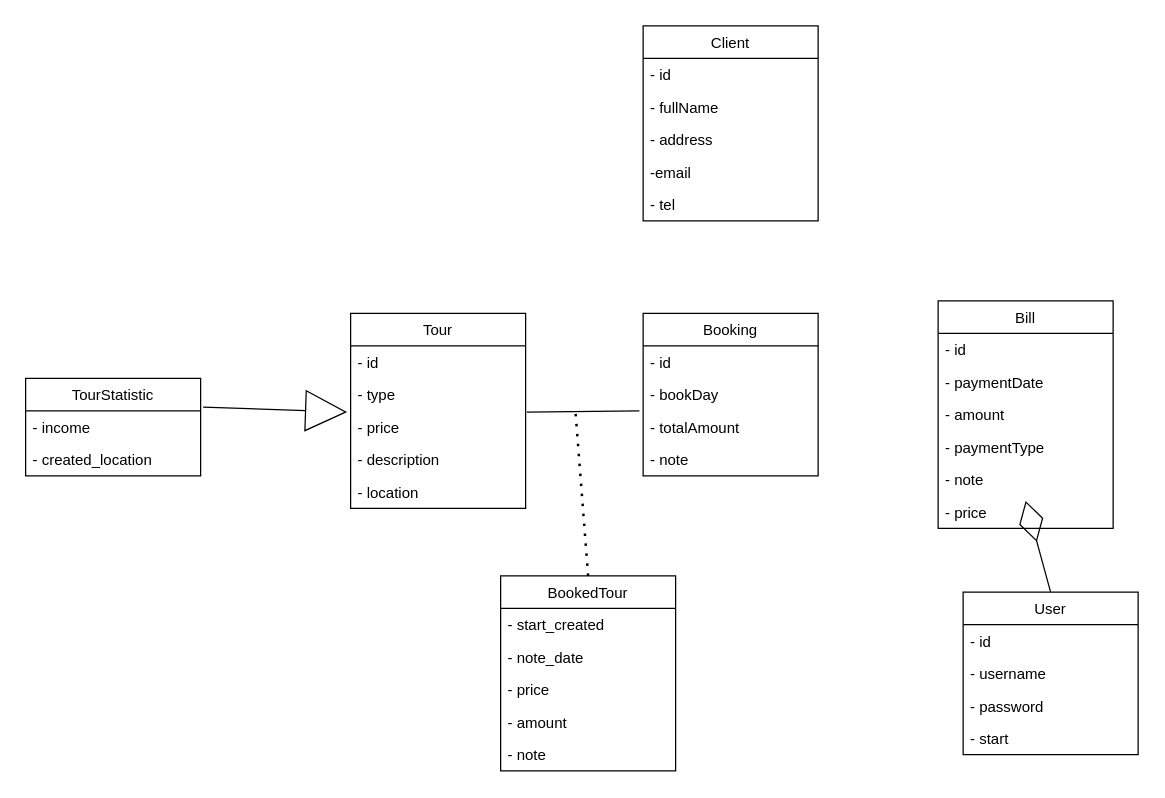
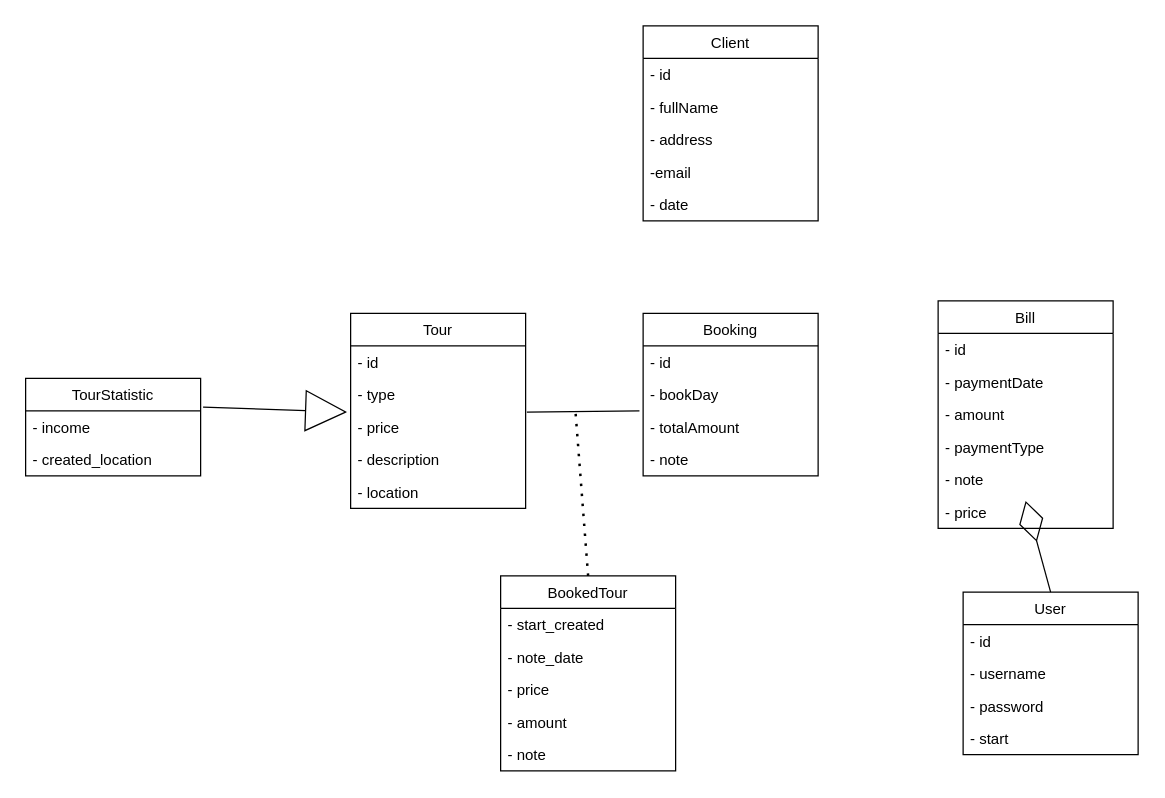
(667, 205) -> (673, 205)
